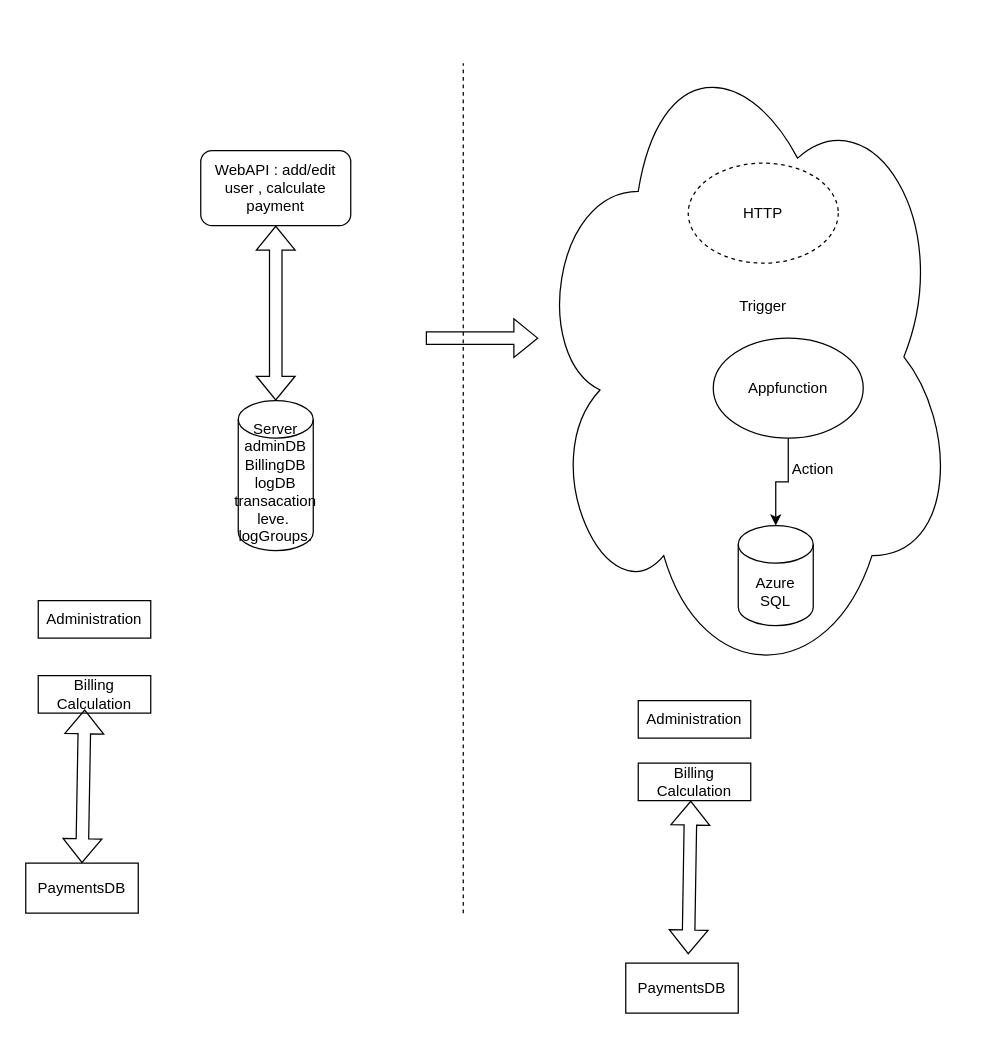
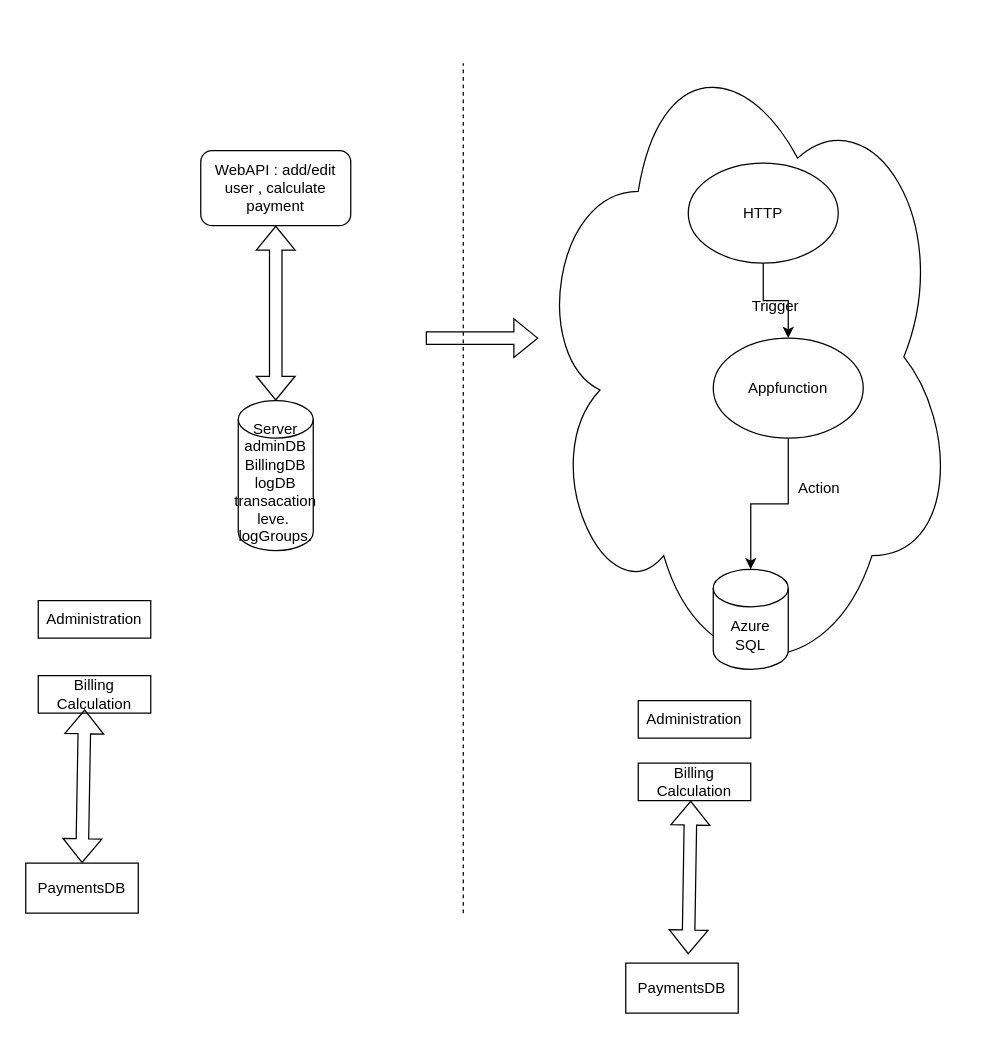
(763, 213) -> (763, 213)
none -> (771, 301)
(763, 307) -> (776, 307)
(813, 469) -> (819, 488)
(776, 576) -> (751, 619)
